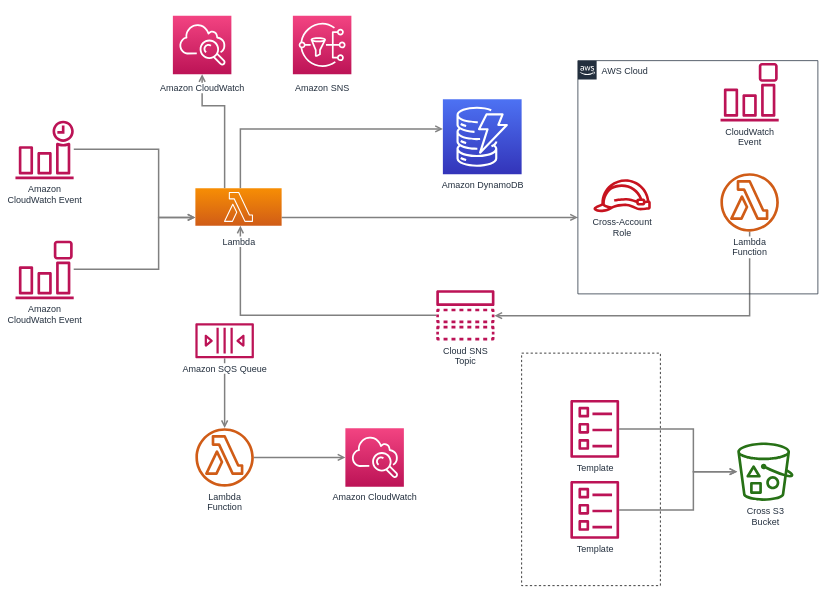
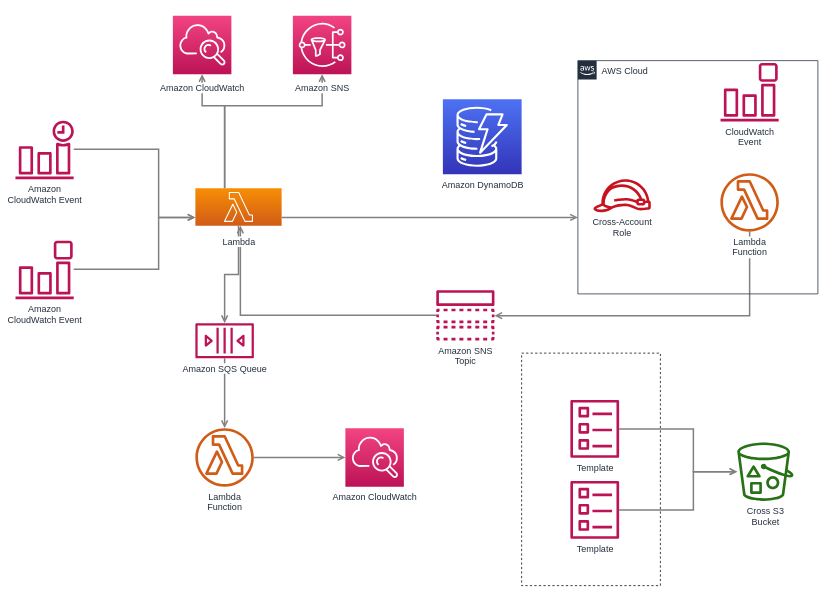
none -> (288, 105)
(310, 129) -> none
none -> (225, 275)
(466, 356) -> (466, 356)
